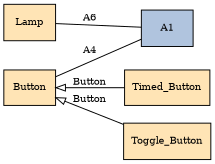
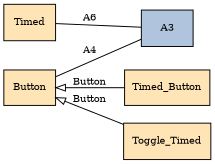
(30, 23) -> (30, 23)
(167, 28) -> (167, 28)
(167, 141) -> (167, 141)
